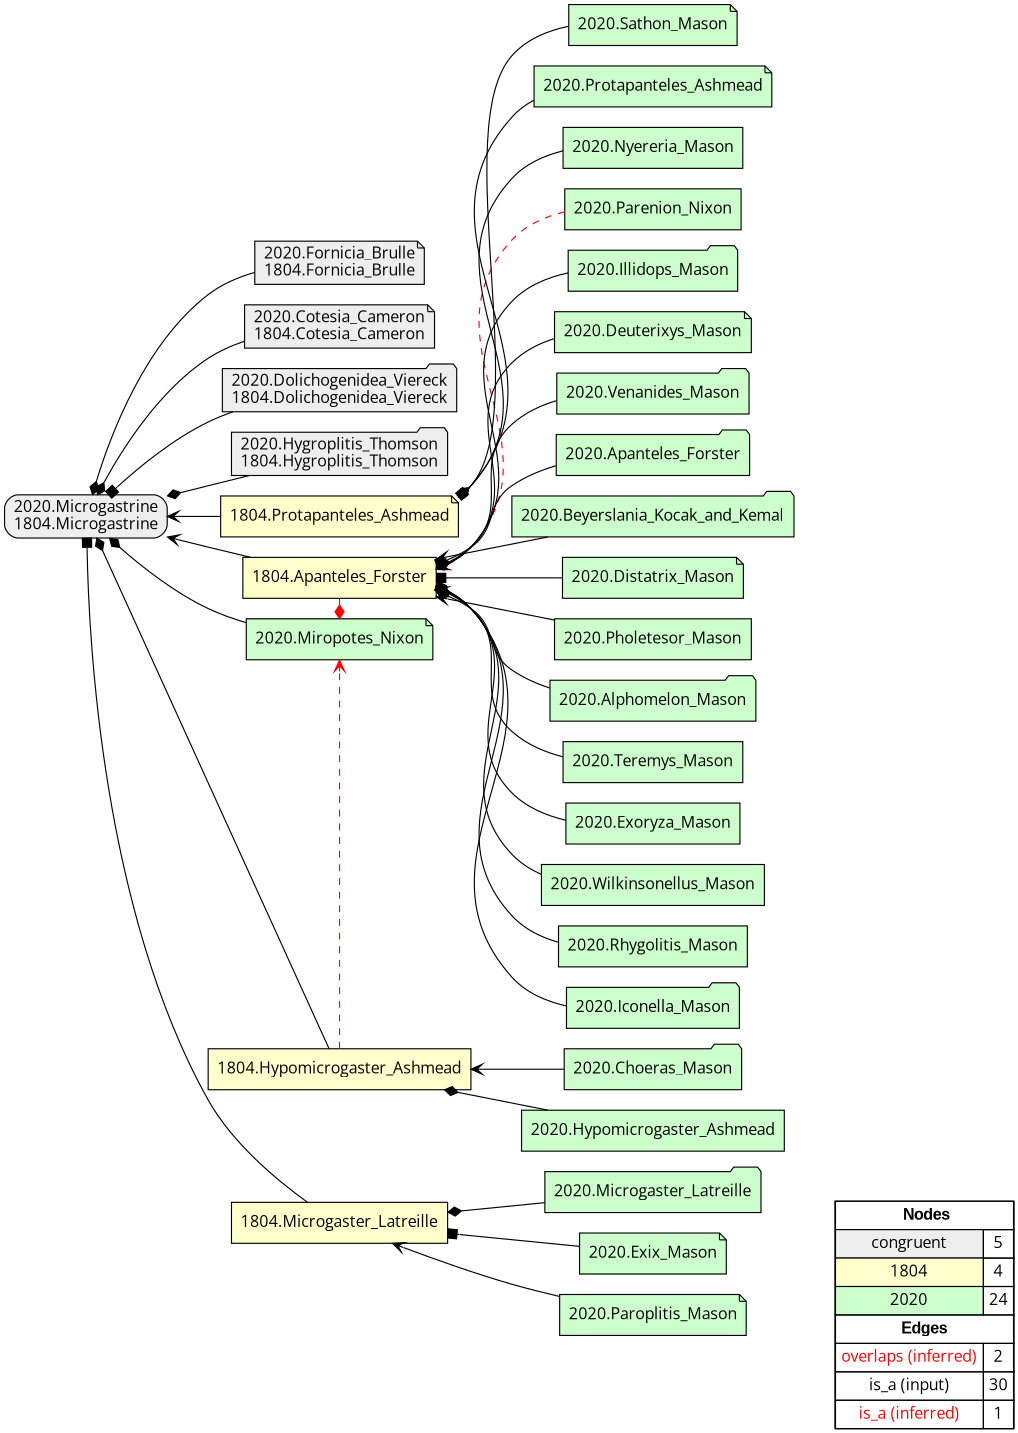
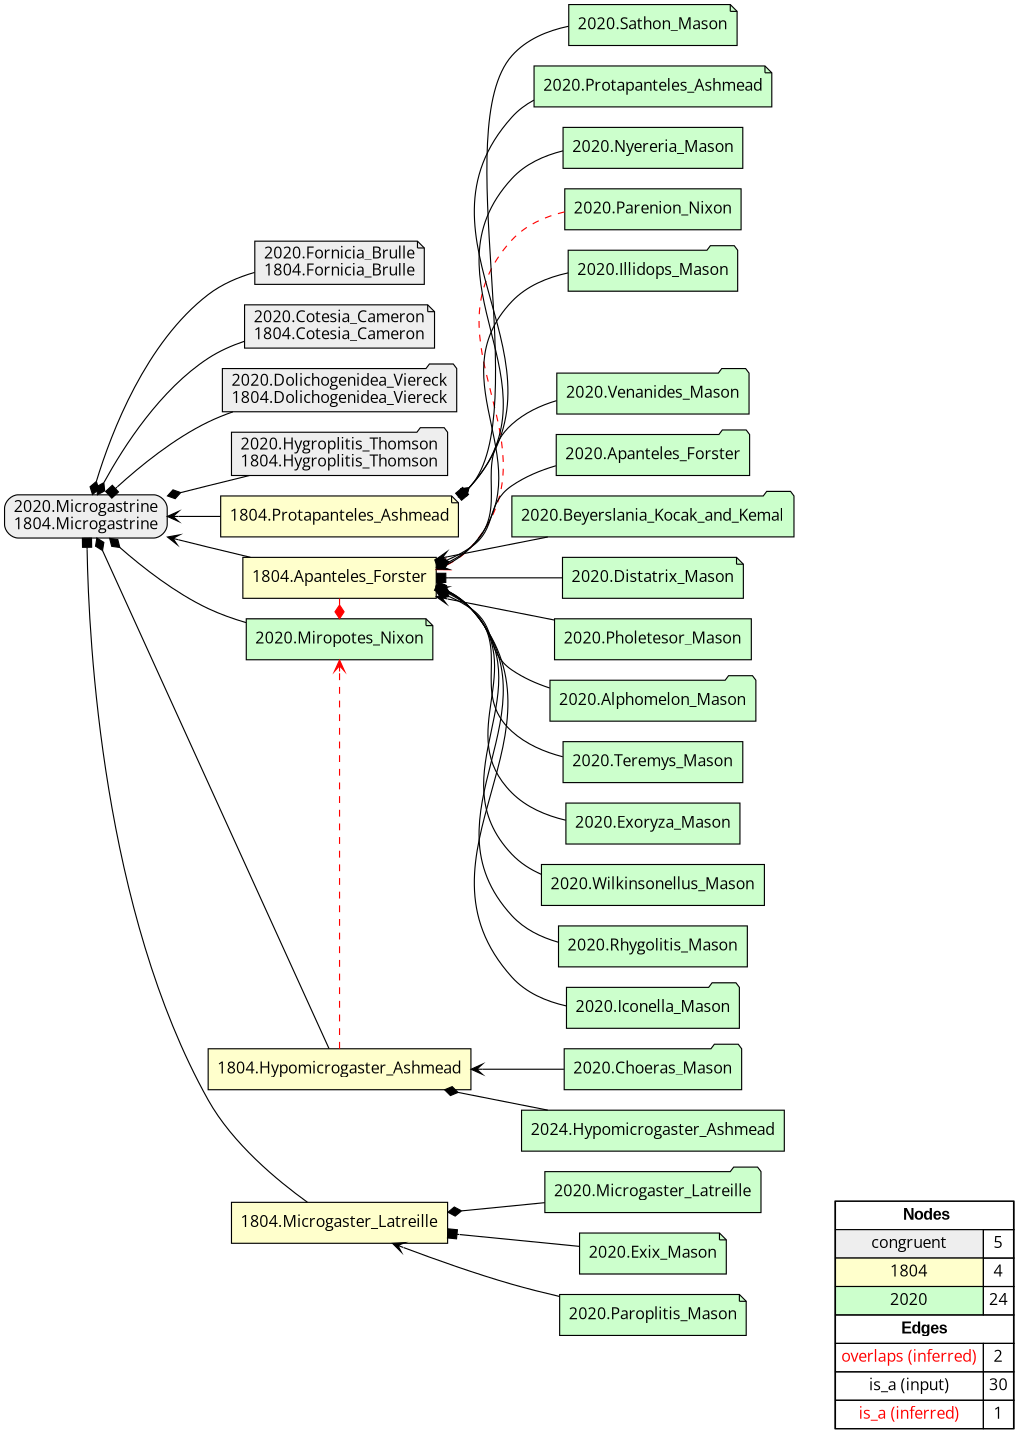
(653, 332) -> none
(653, 1131) -> (653, 1131)
